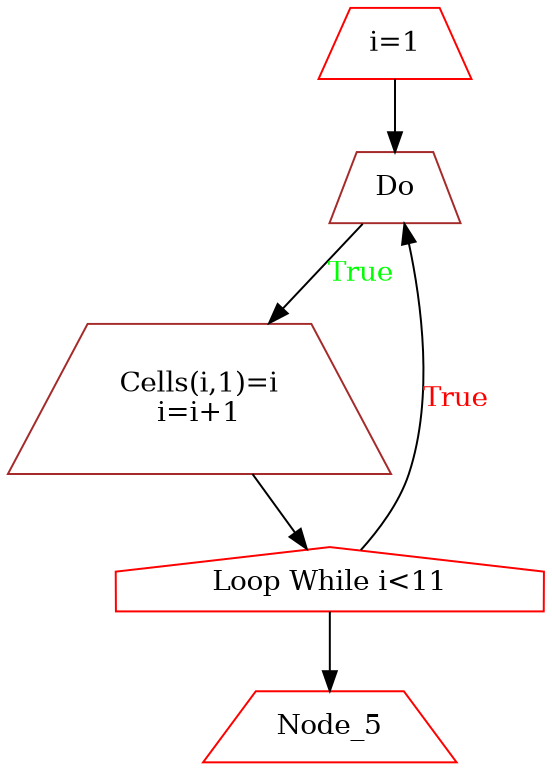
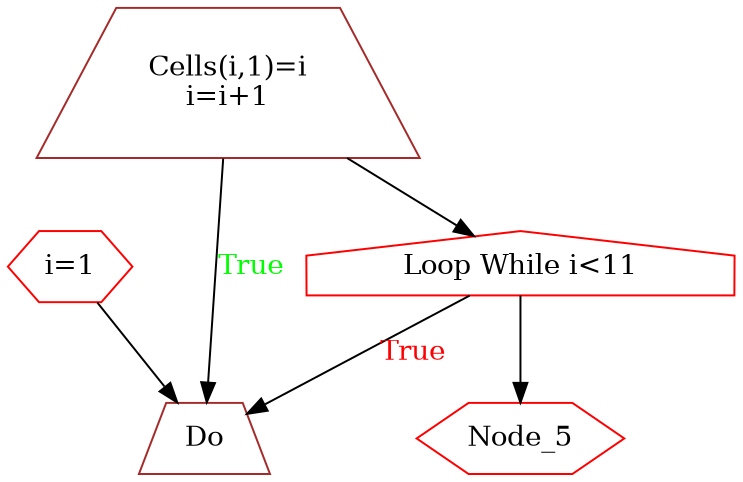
(395, 43) -> (70, 267)
(323, 266) -> (216, 270)
(330, 727) -> (520, 438)
